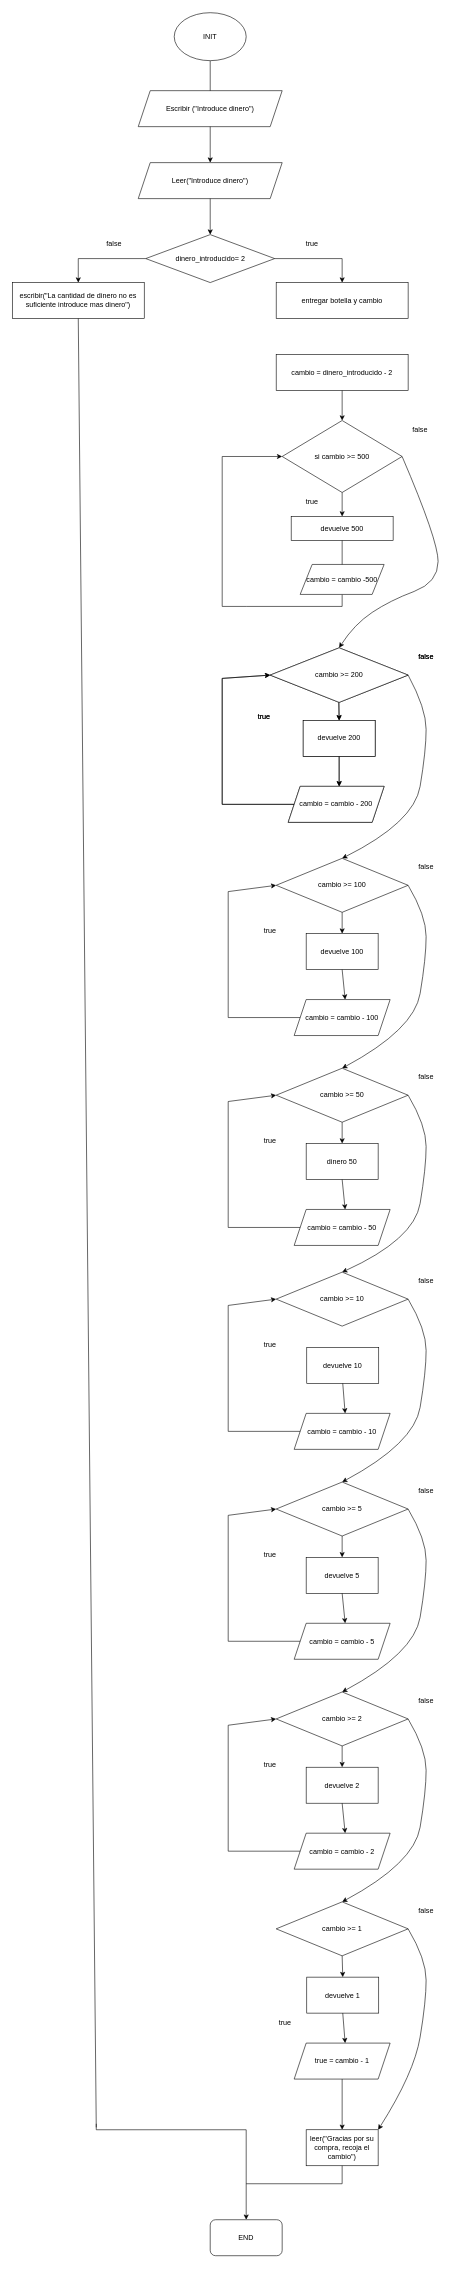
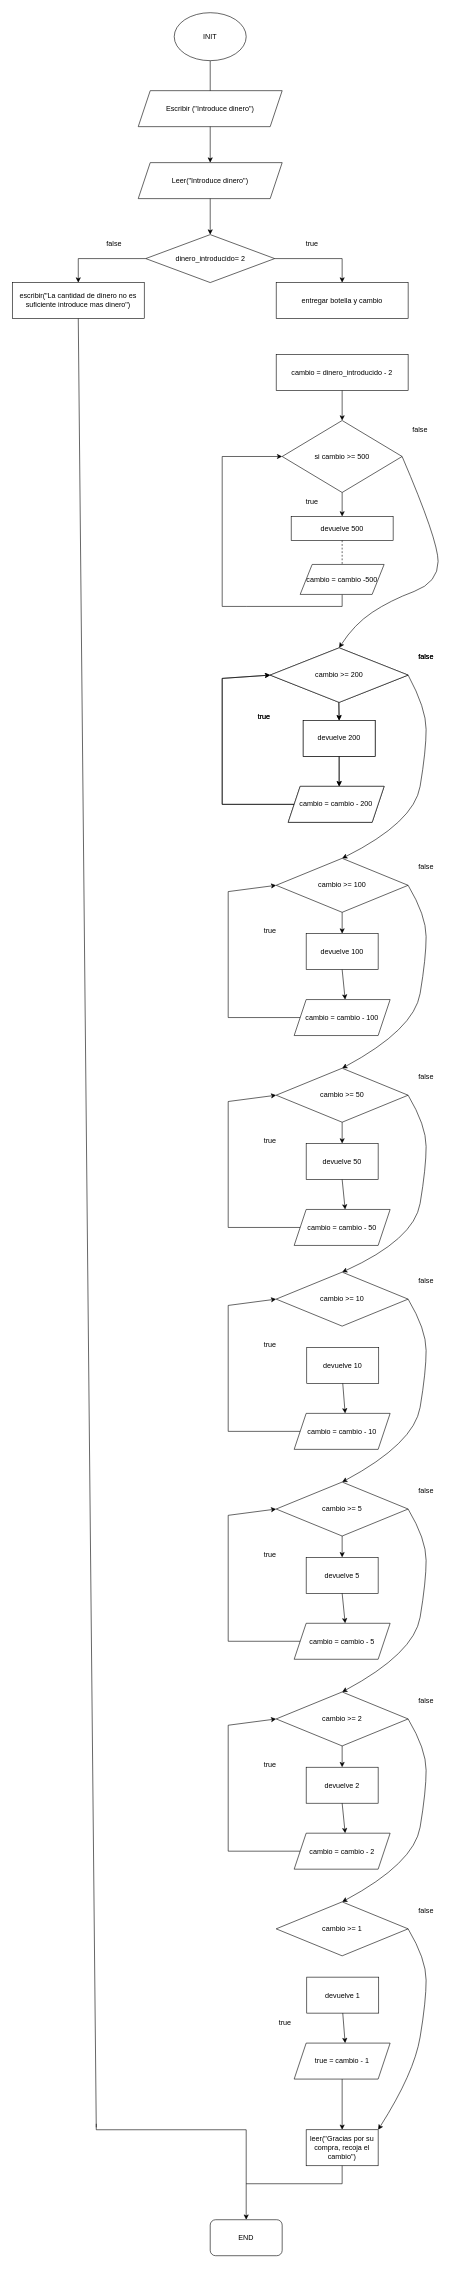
(342, 551) -> (342, 551)
(342, 1162) -> (342, 1162)
(343, 1968) -> none
